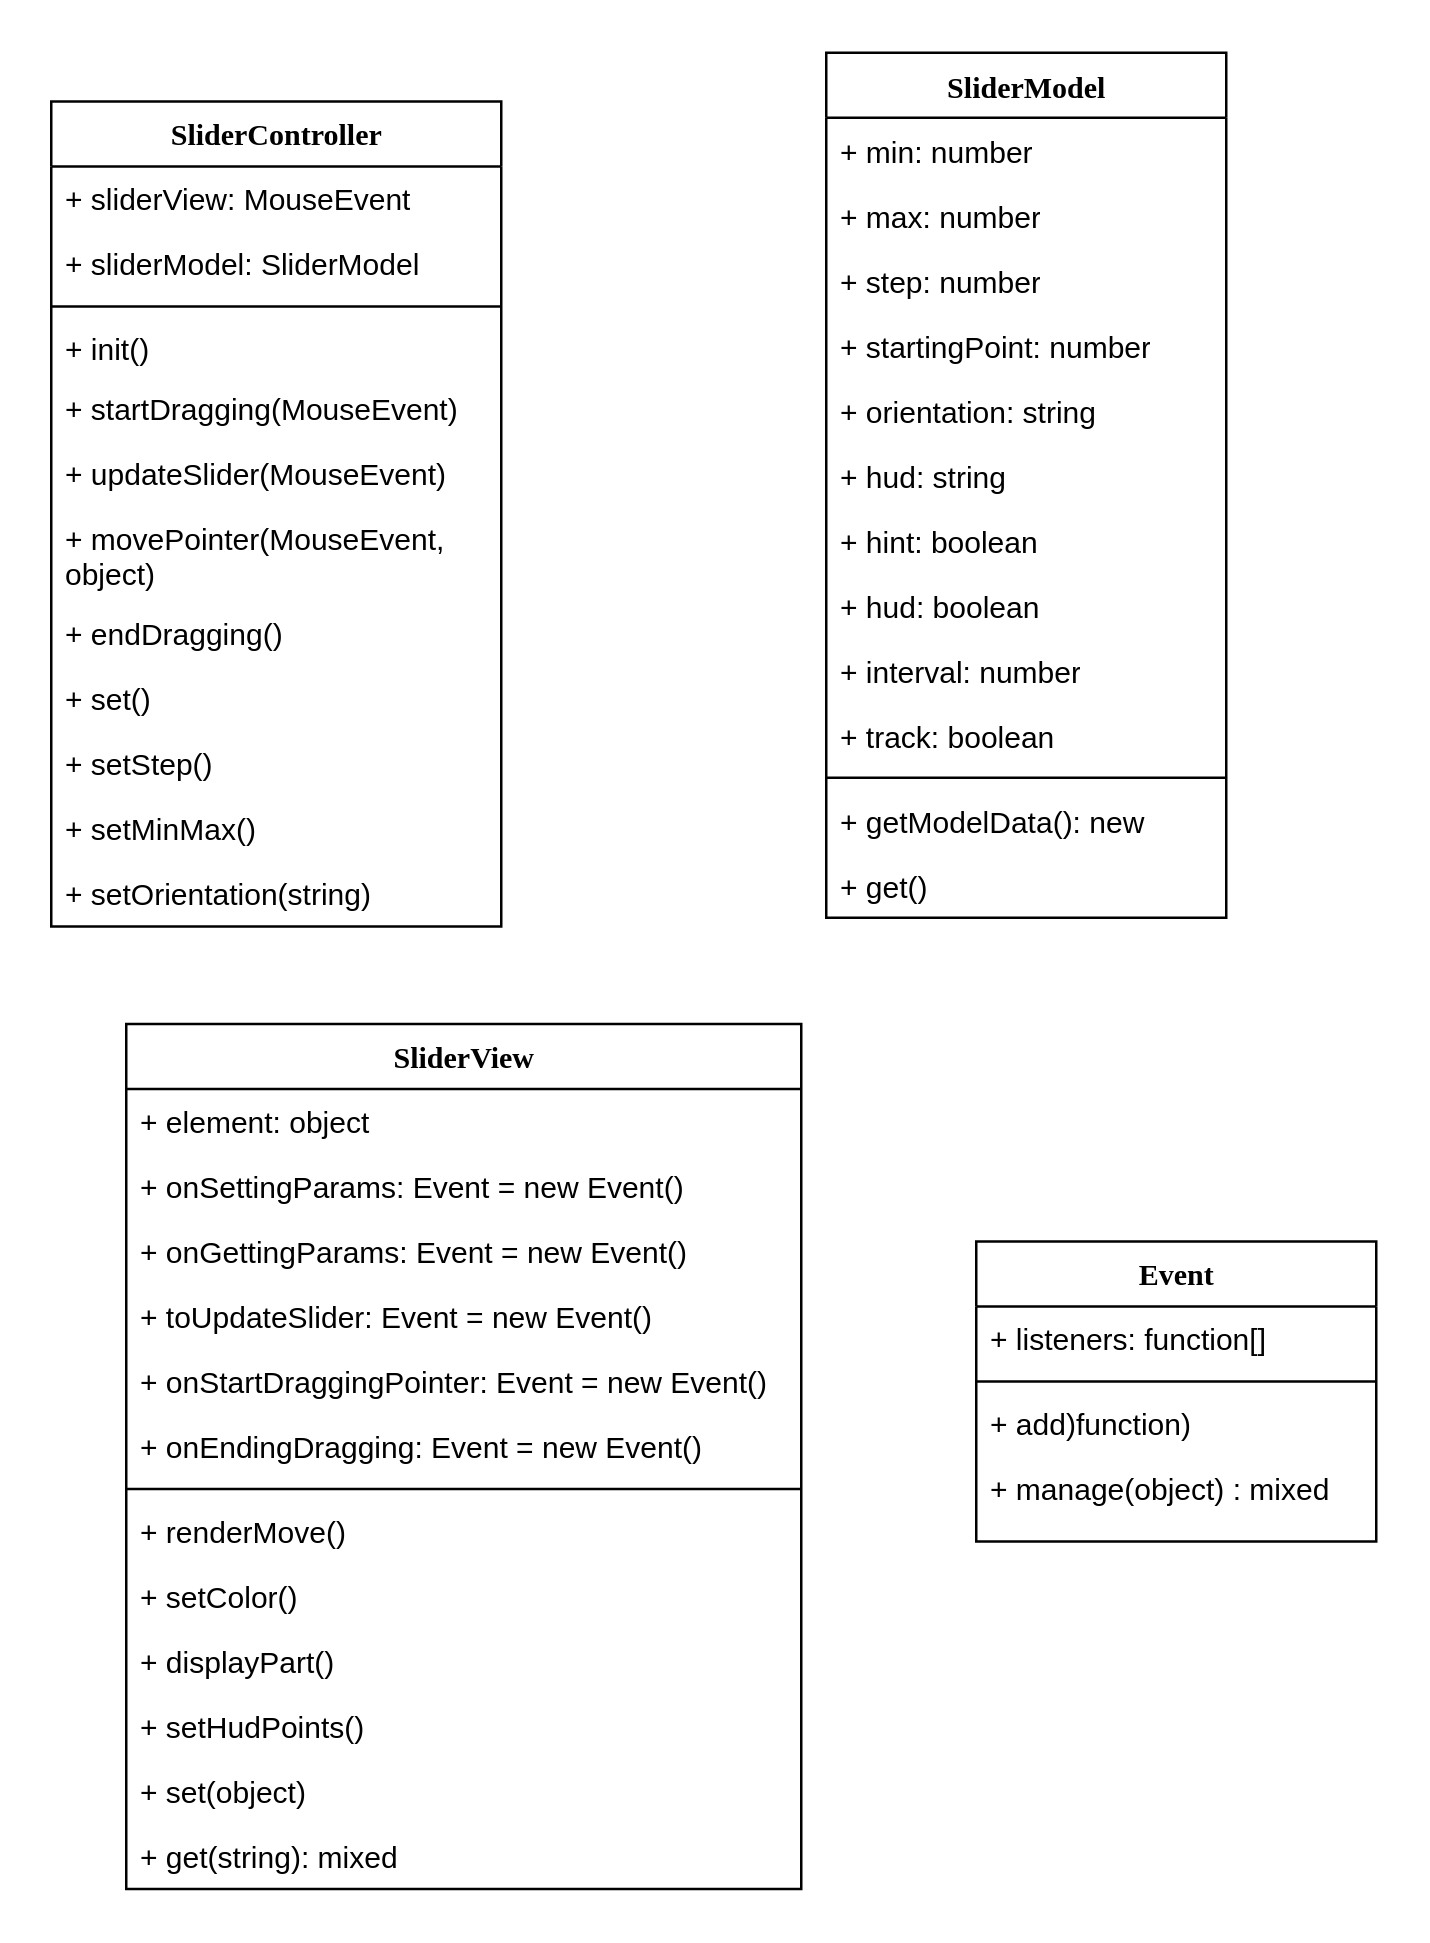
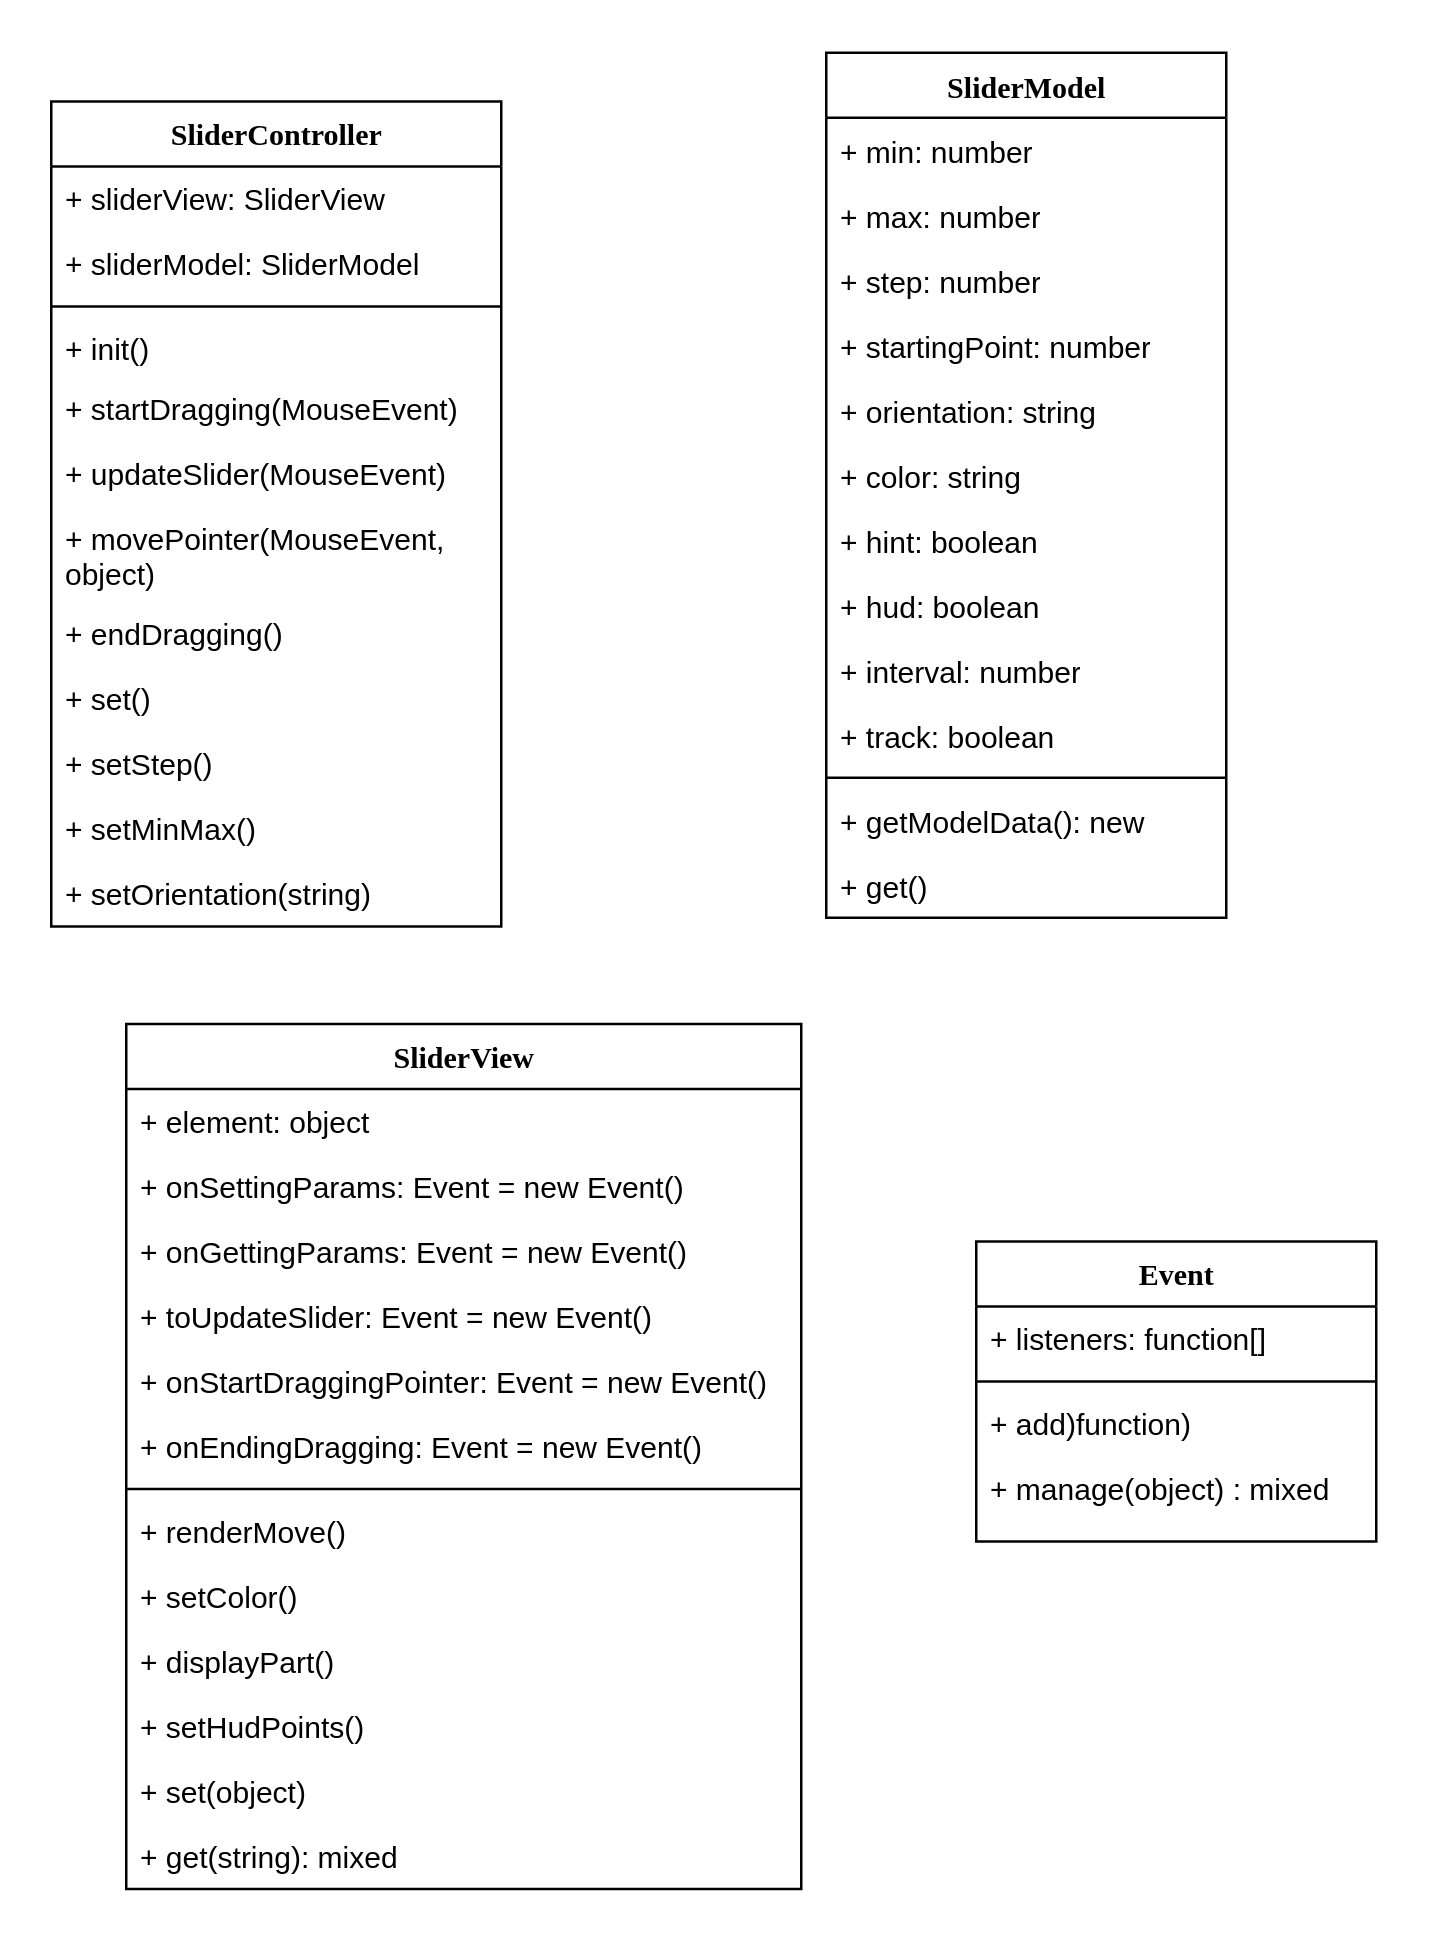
(244, 202) -> (233, 202)
(935, 479) -> (948, 479)
